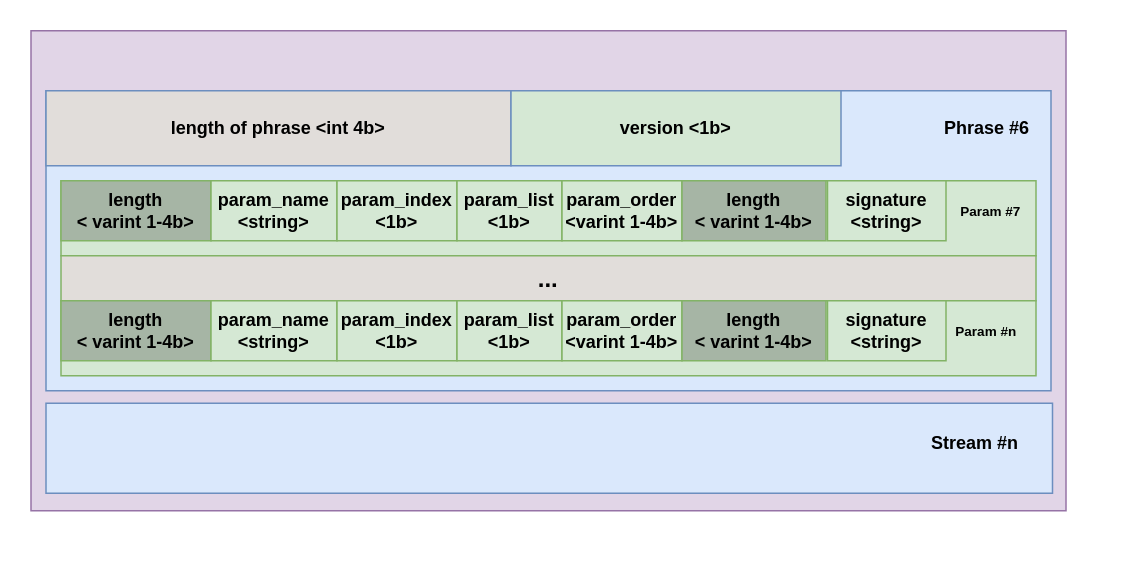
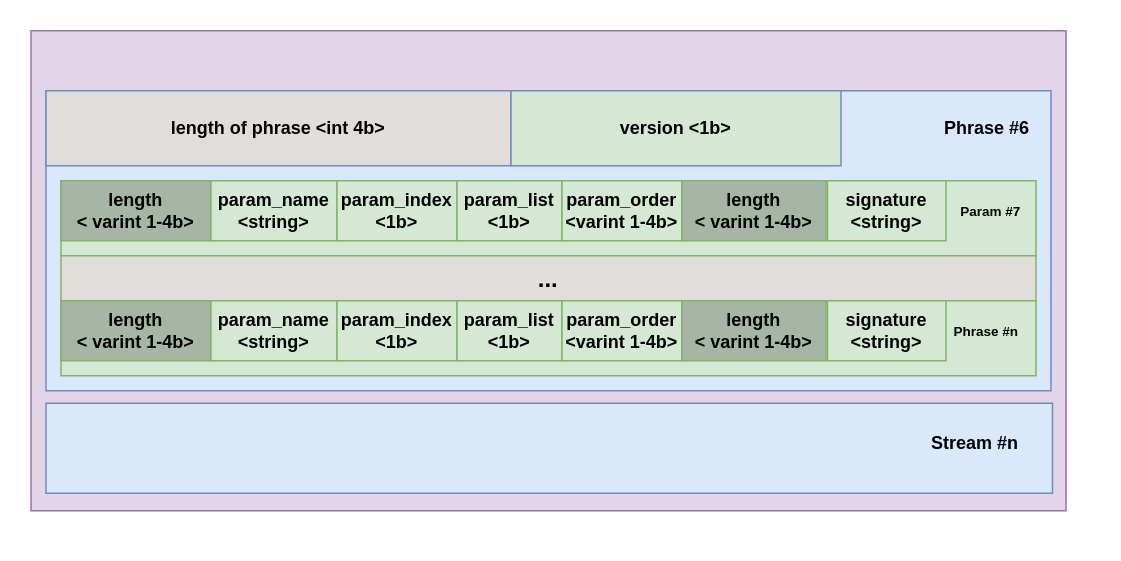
(986, 331) -> (986, 331)
